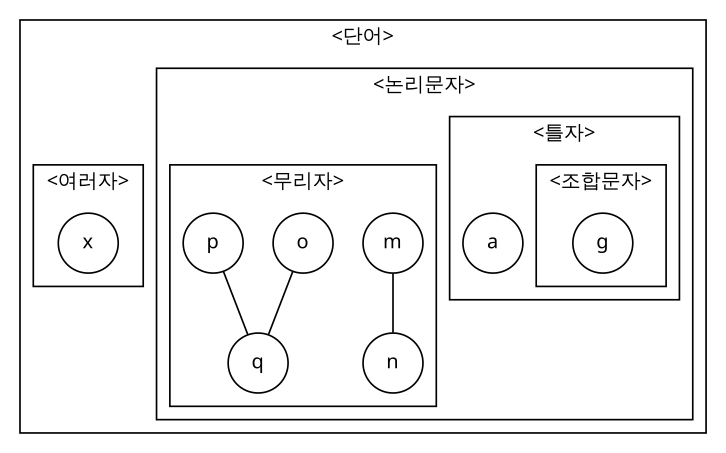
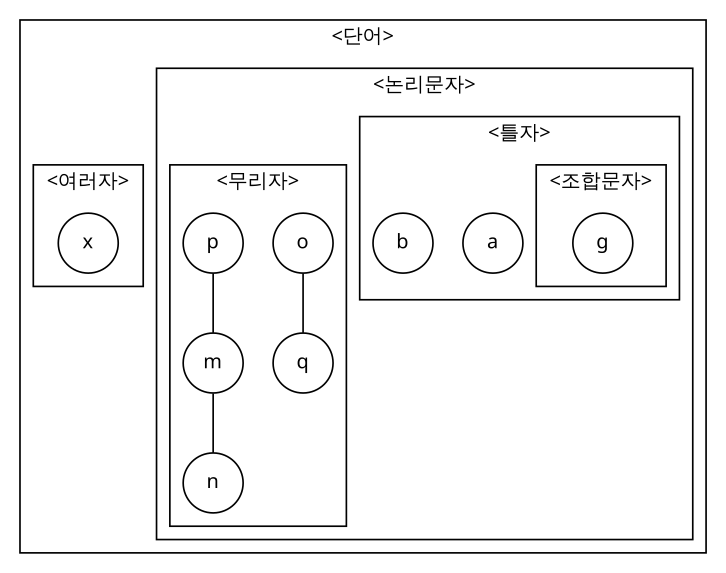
none -> (403, 243)
(236, 303) -> (213, 303)
